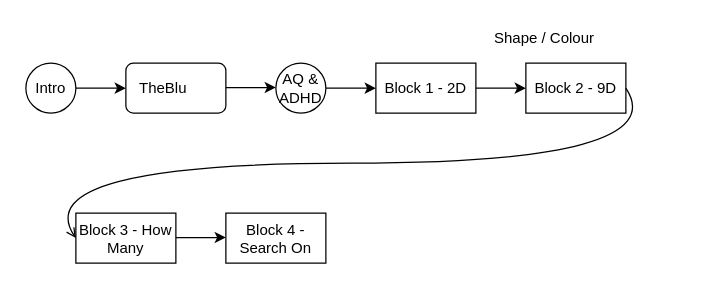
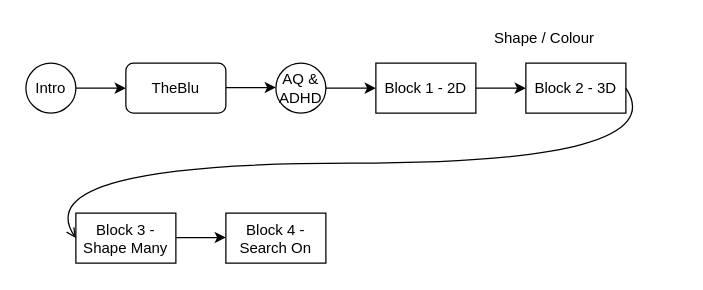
(163, 88) -> (176, 88)
(576, 88) -> (576, 88)
(126, 240) -> (126, 240)
